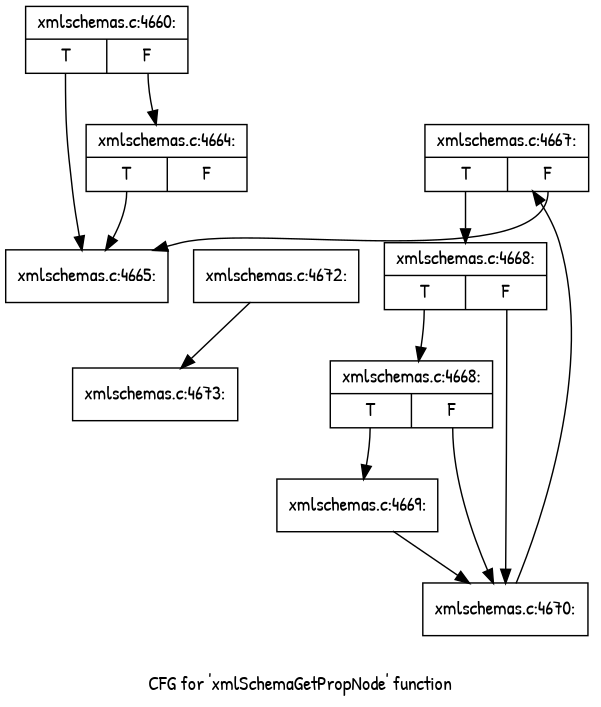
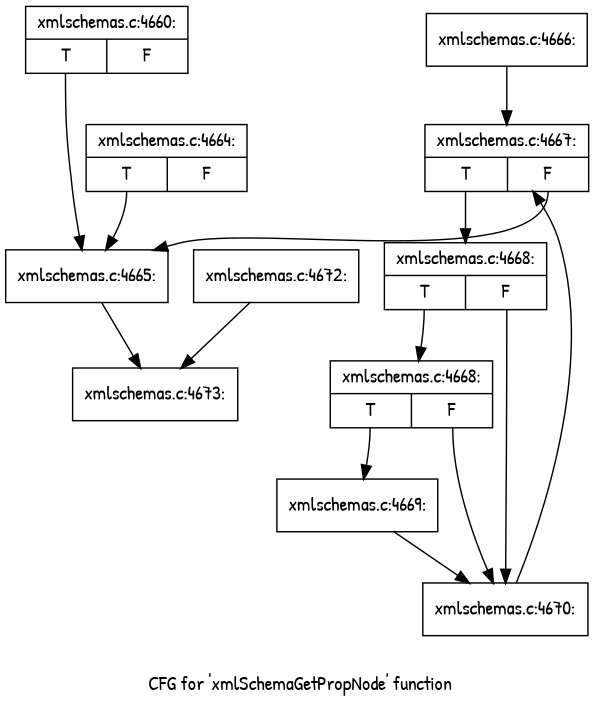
none -> (507, 40)
(149, 92) -> none
none -> (117, 329)
